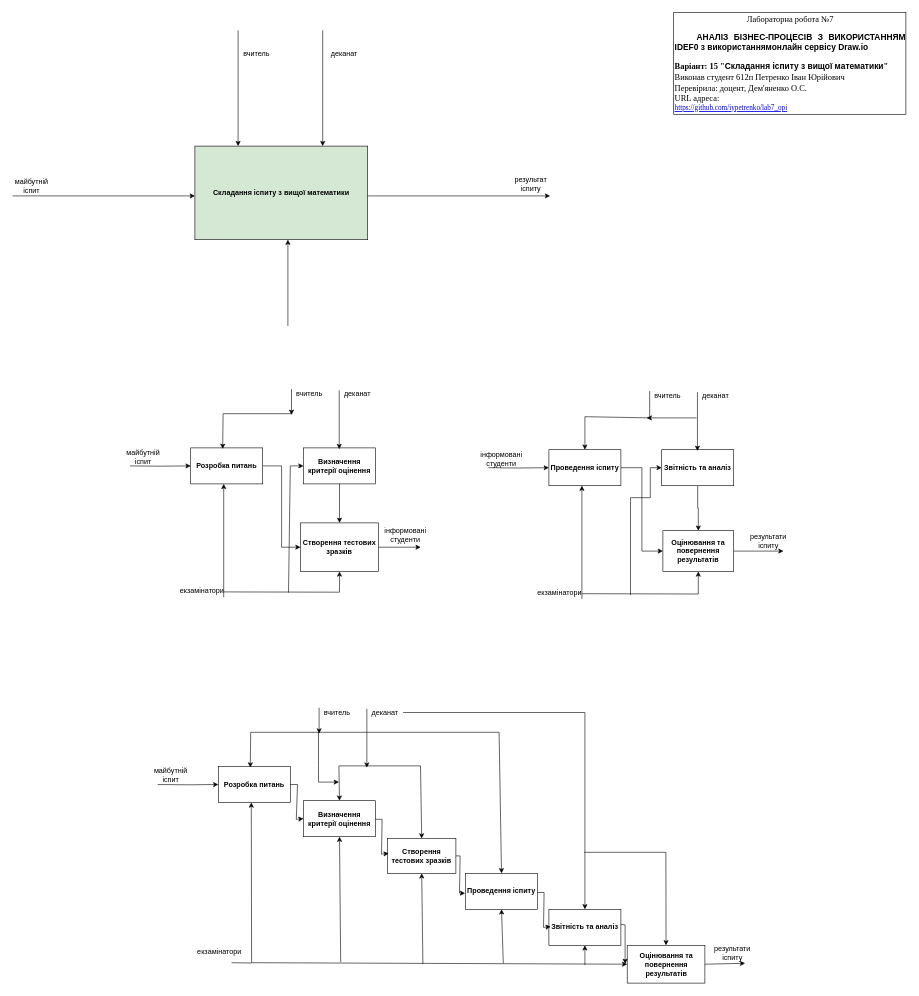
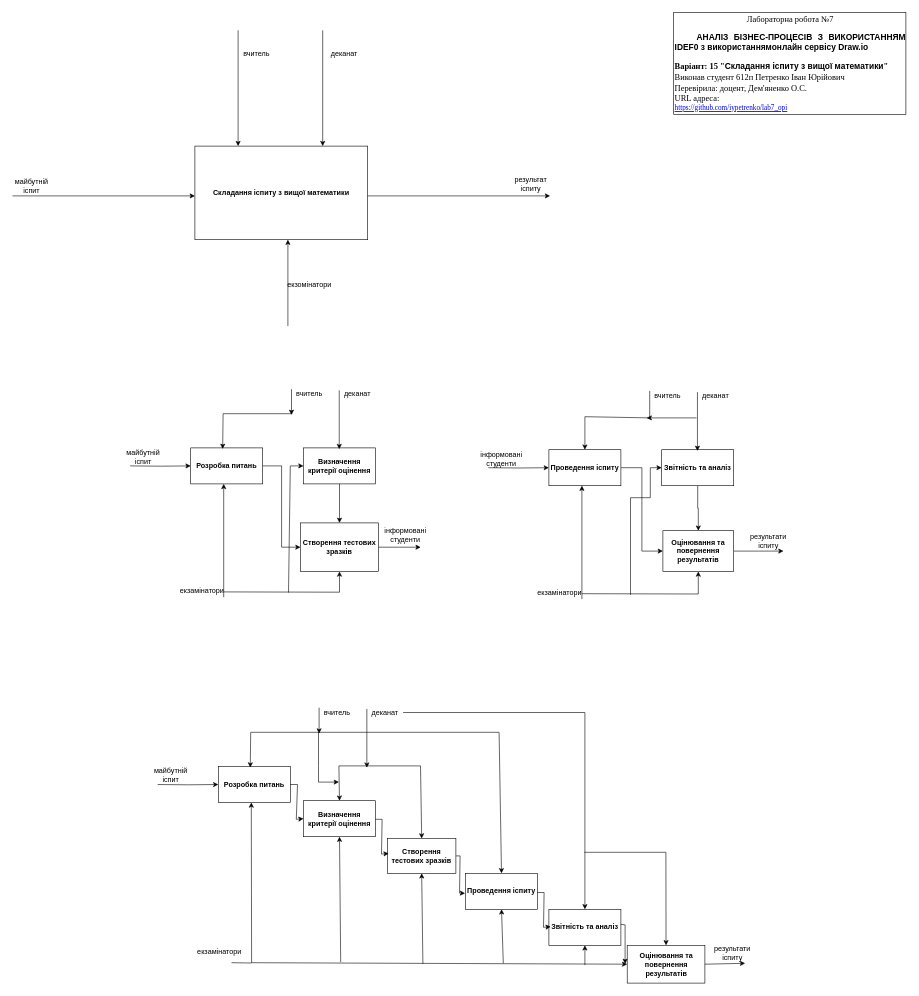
(281, 193) -> (281, 193)
none -> (309, 285)
